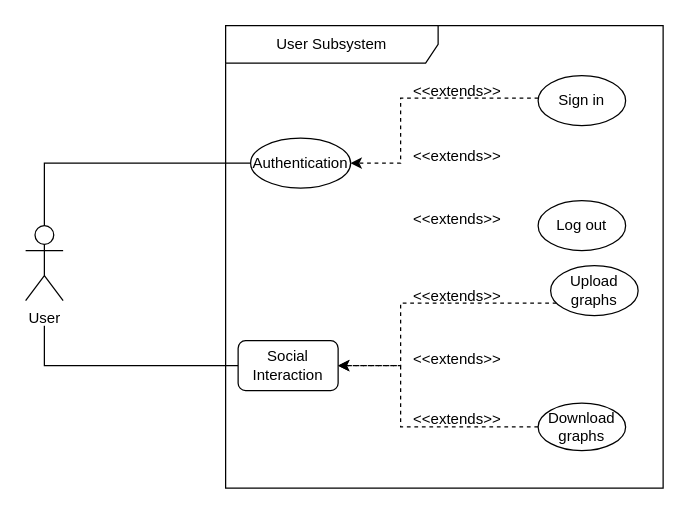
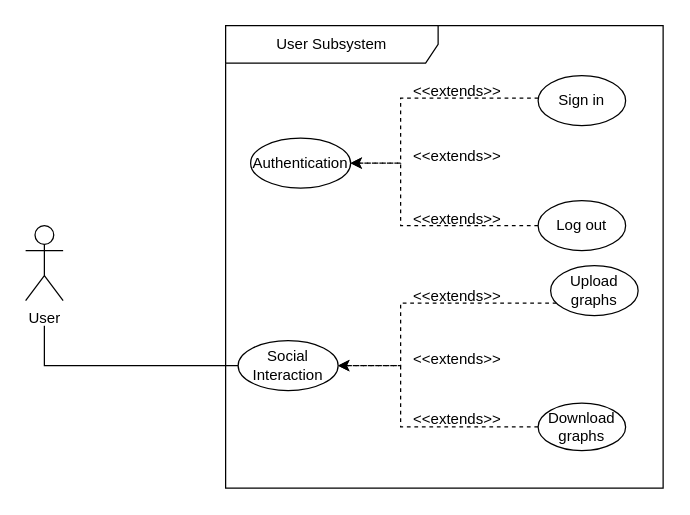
(116, 163) -> none
none -> (439, 226)
(288, 366) -> (288, 366)
